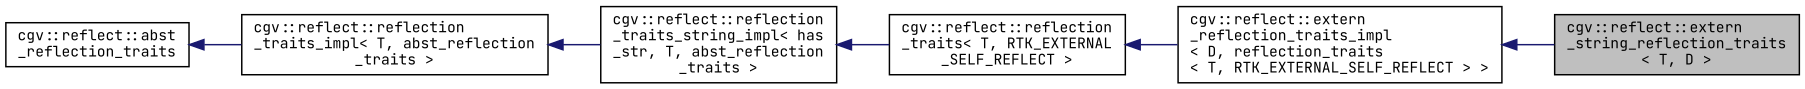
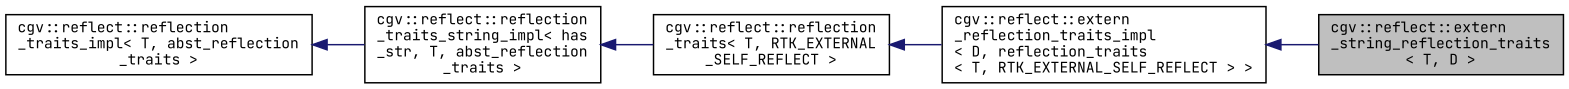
(97, 45) -> none
